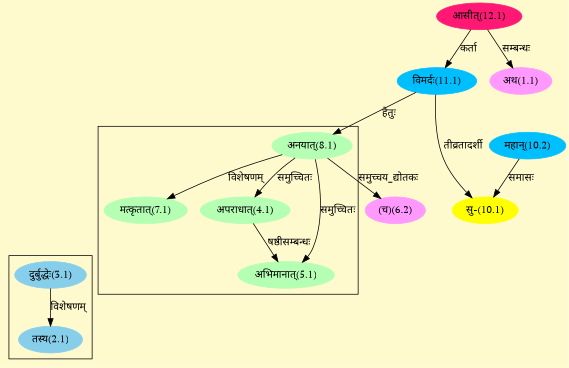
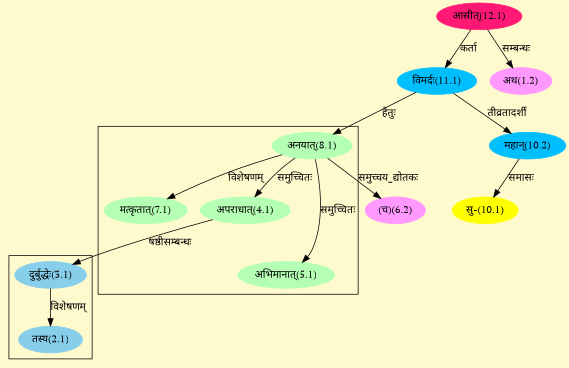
(521, 81) -> (521, 81)
(440, 147) -> (479, 111)
(264, 239) -> (146, 239)
